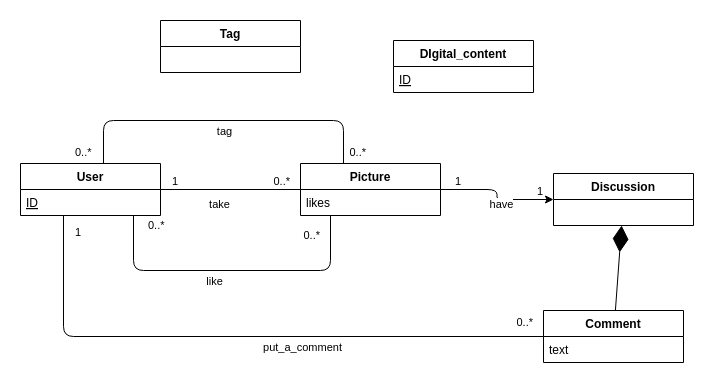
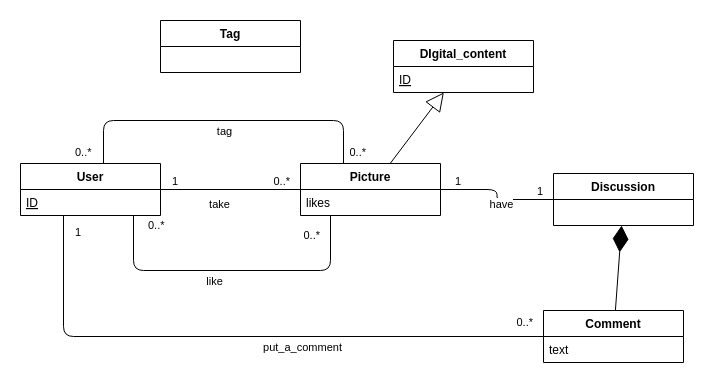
none -> (412, 134)
(545, 200) -> (547, 200)
